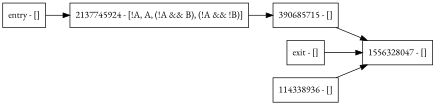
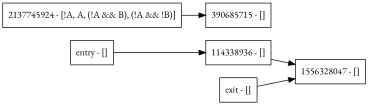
(54, 15) -> (156, 53)
(348, 33) -> none
